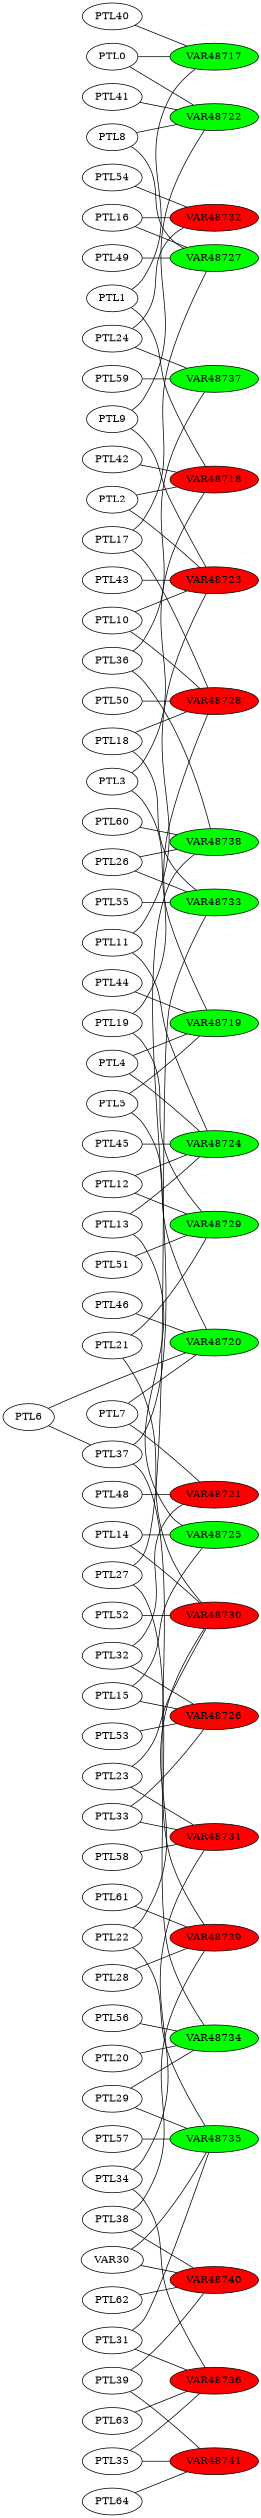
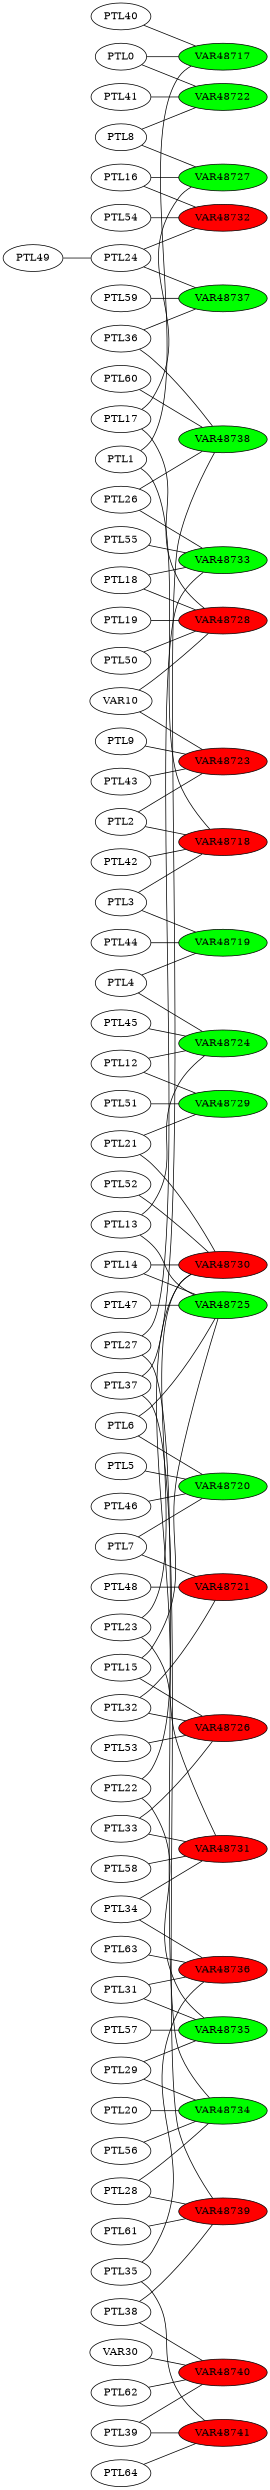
(156, 258) -> (77, 258)
(162, 270) -> none
(112, 621) -> (121, 701)
(112, 943) -> none
(171, 1062) -> none
(171, 1167) -> none
none -> (121, 1305)
(69, 1435) -> (182, 1371)
none -> (176, 2152)
(173, 2204) -> none
